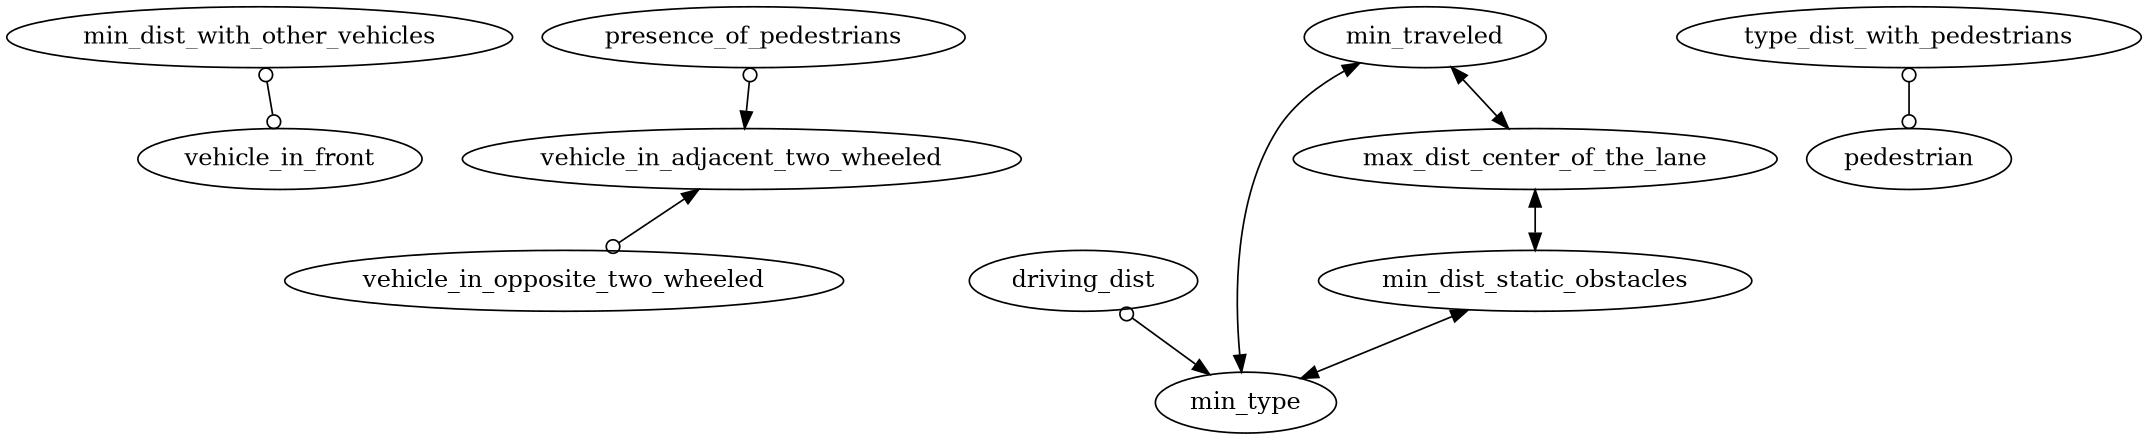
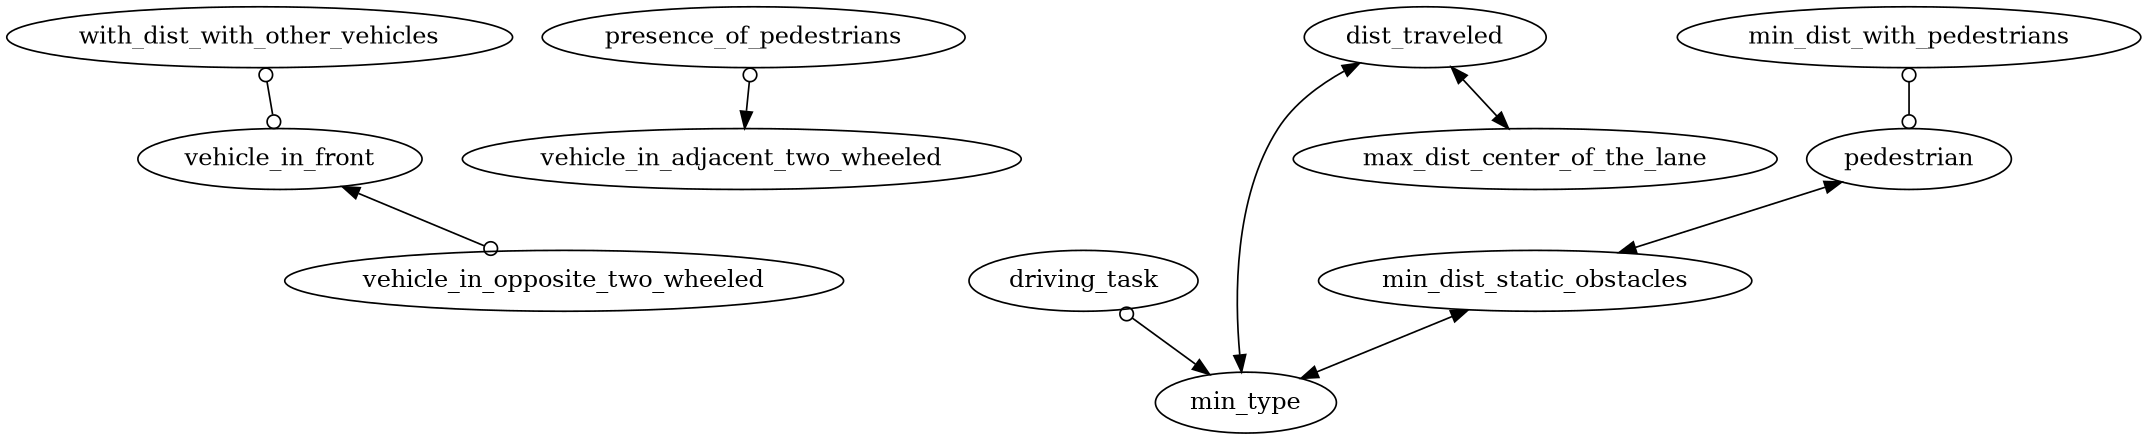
(260, 37) -> (260, 37)
(1425, 37) -> (1425, 37)
(1909, 37) -> (1909, 37)
(1535, 220) -> (1730, 217)
(652, 221) -> (421, 220)
(1084, 281) -> (1084, 281)
